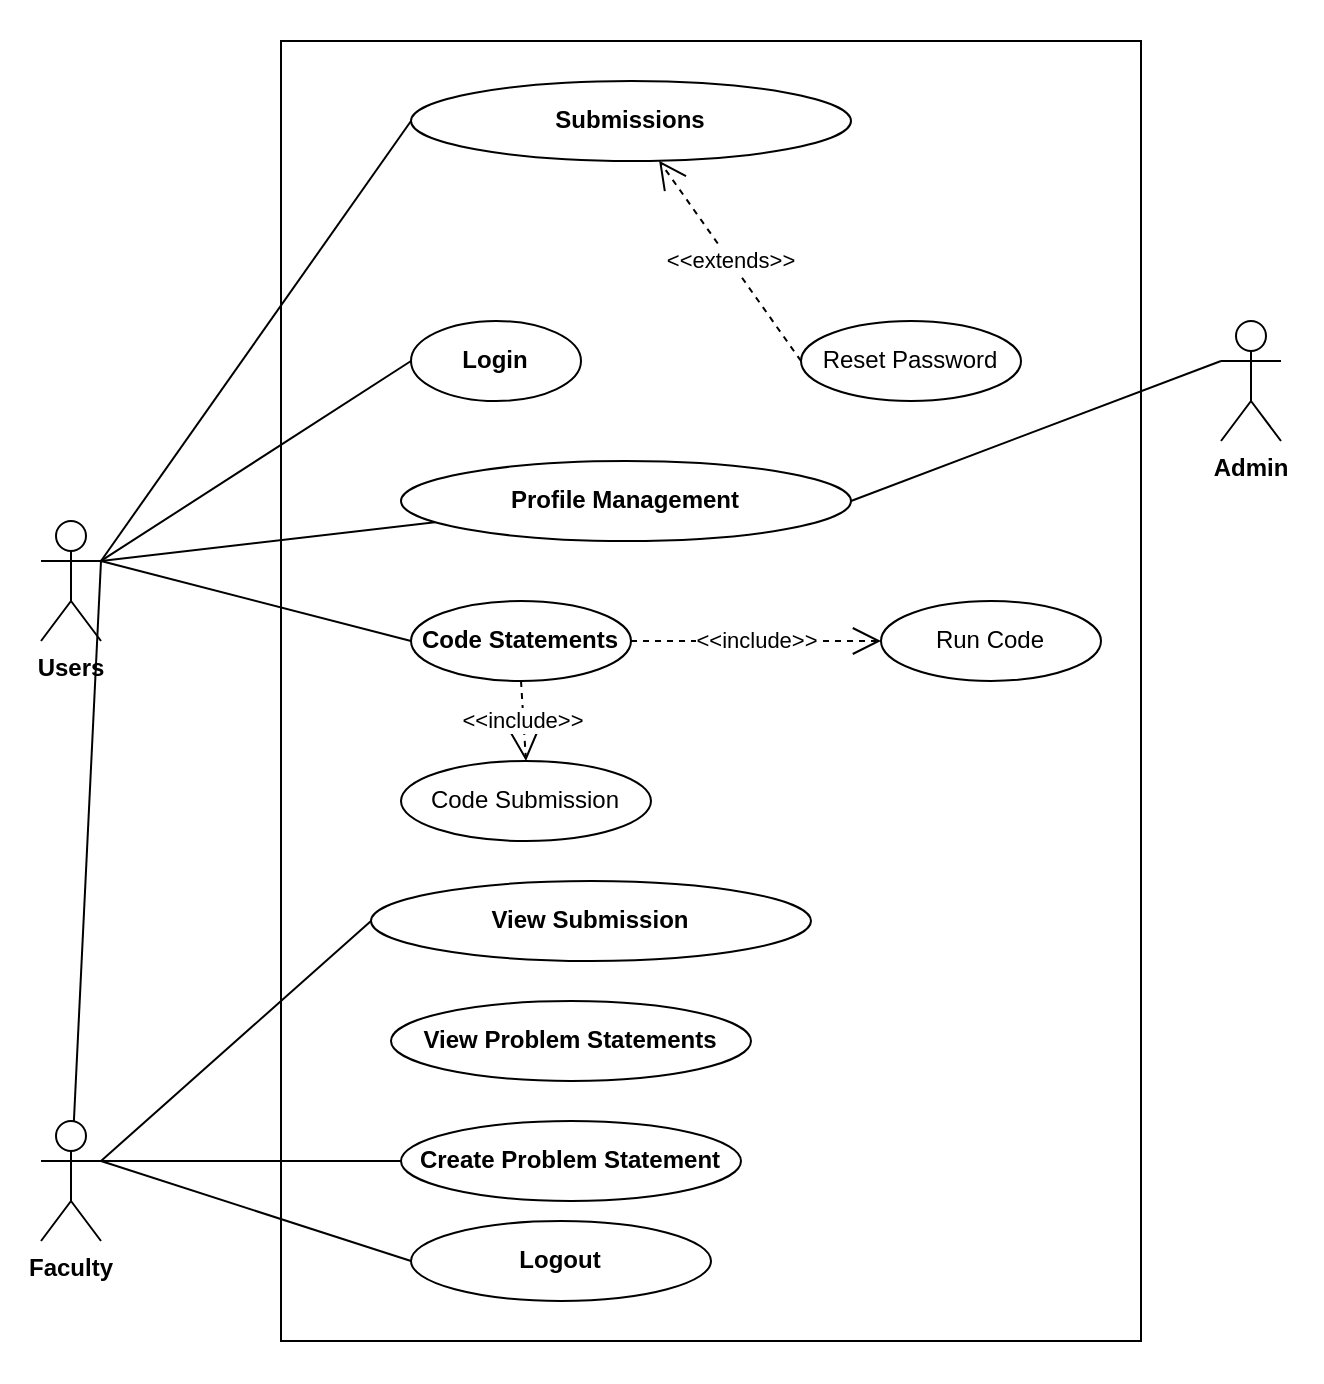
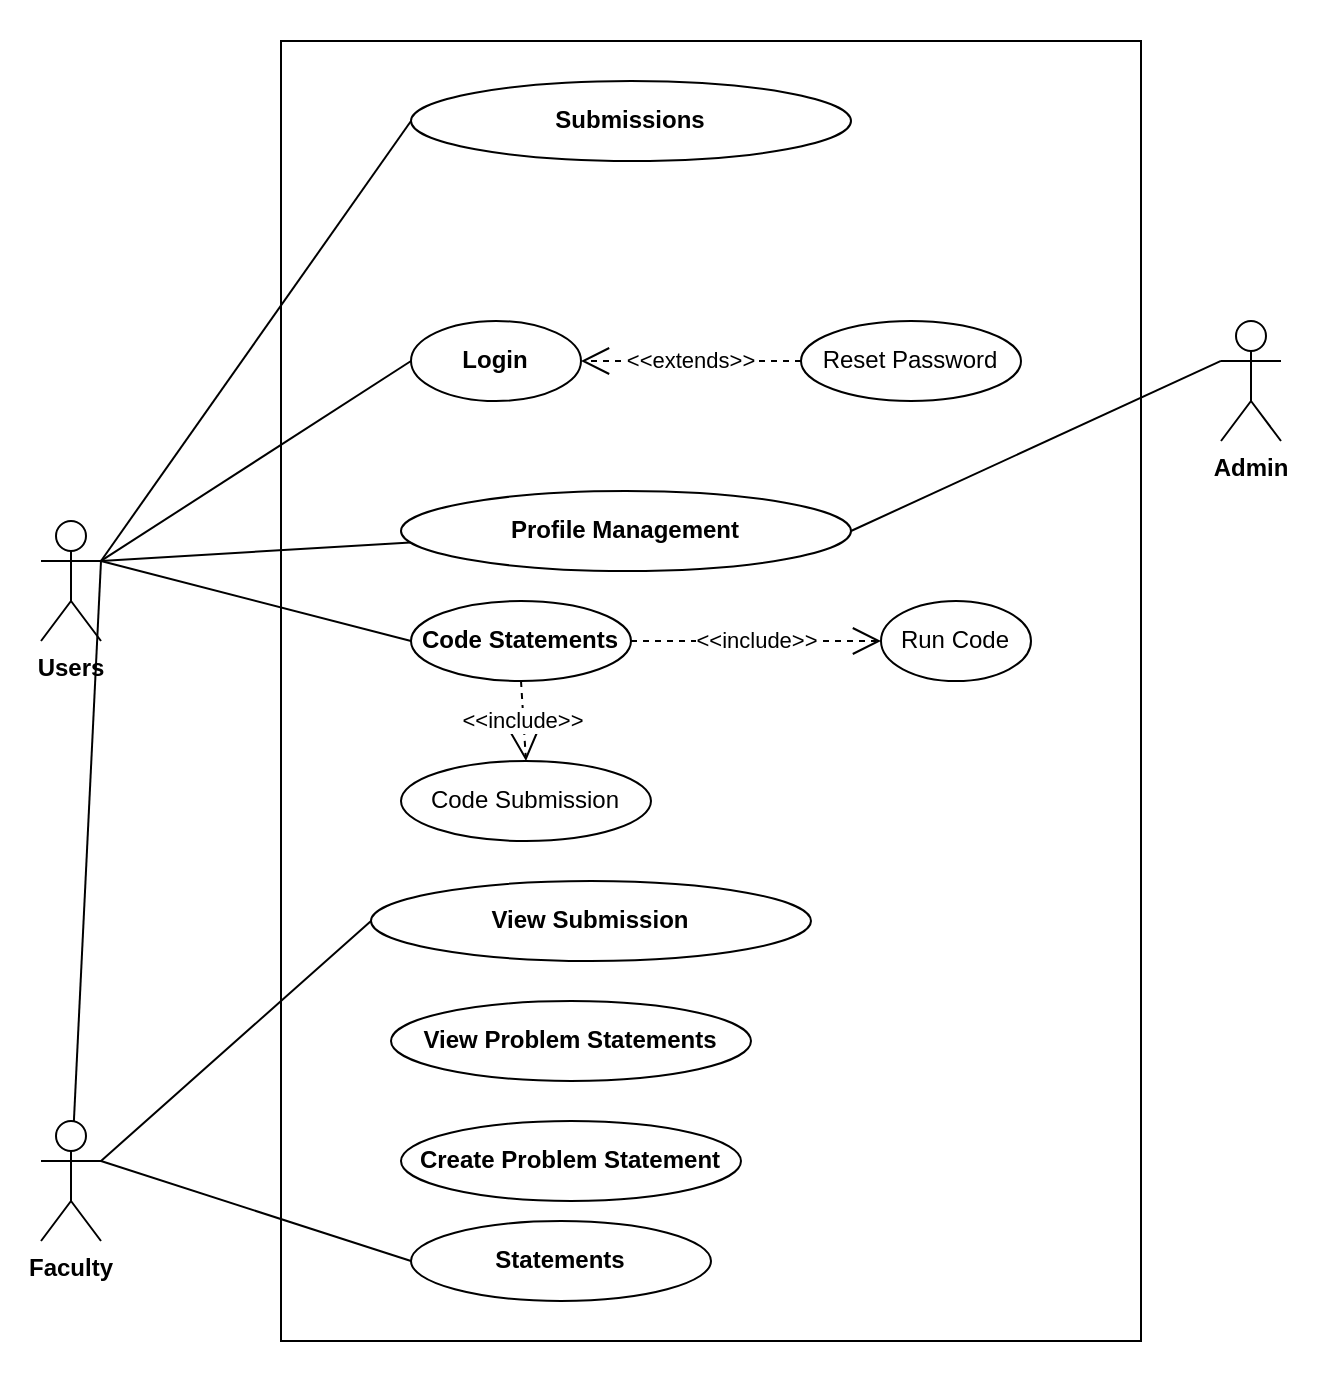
(771, 319) -> (694, 361)
(626, 501) -> (626, 531)
(991, 641) -> (956, 641)
(256, 1161) -> none
(561, 1261) -> (561, 1261)
